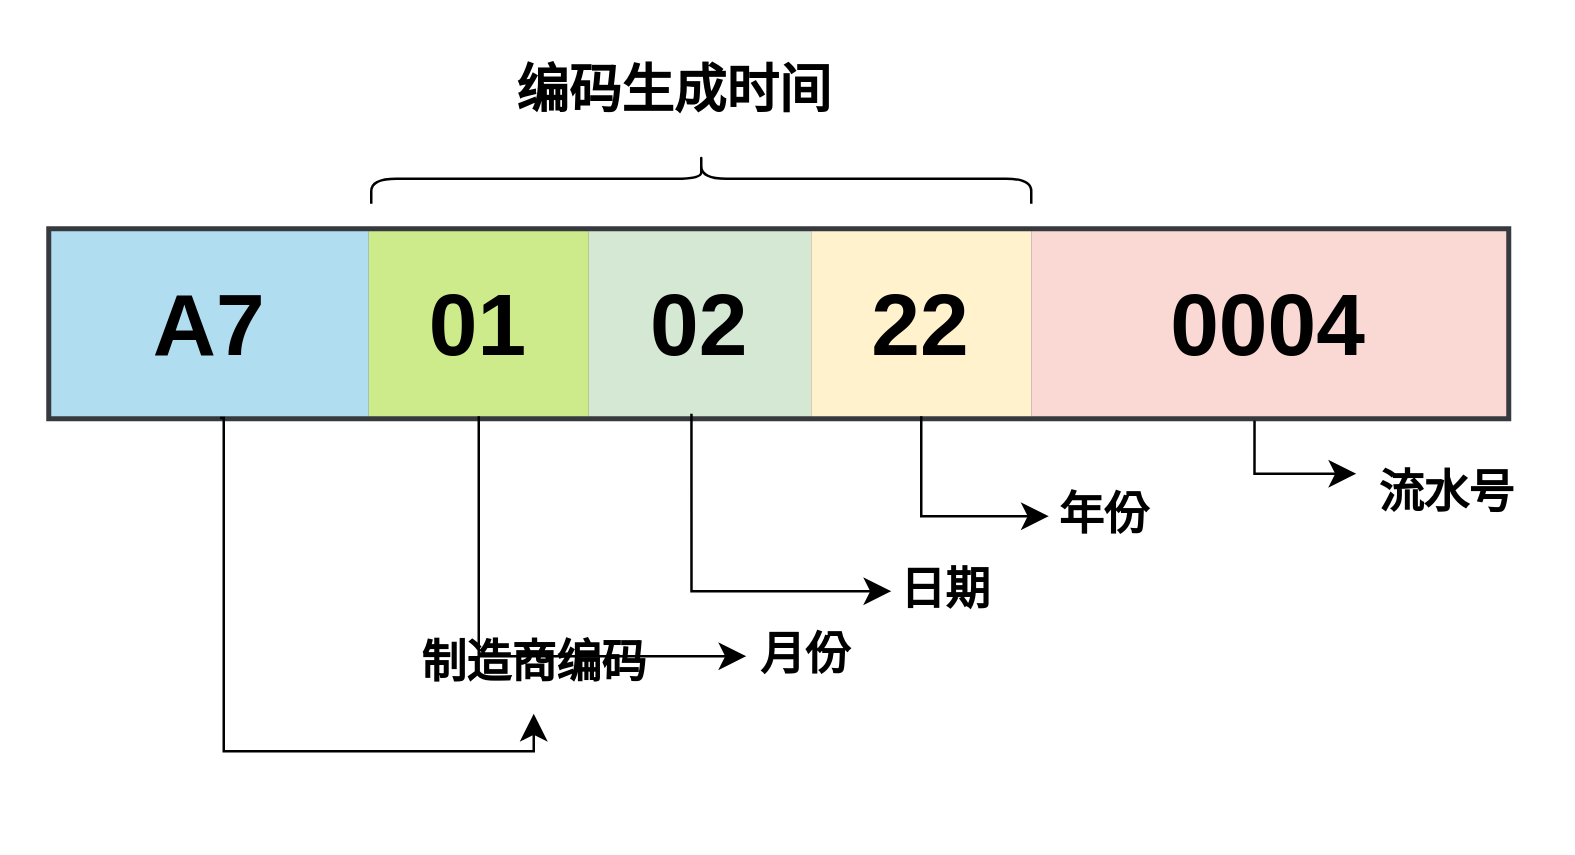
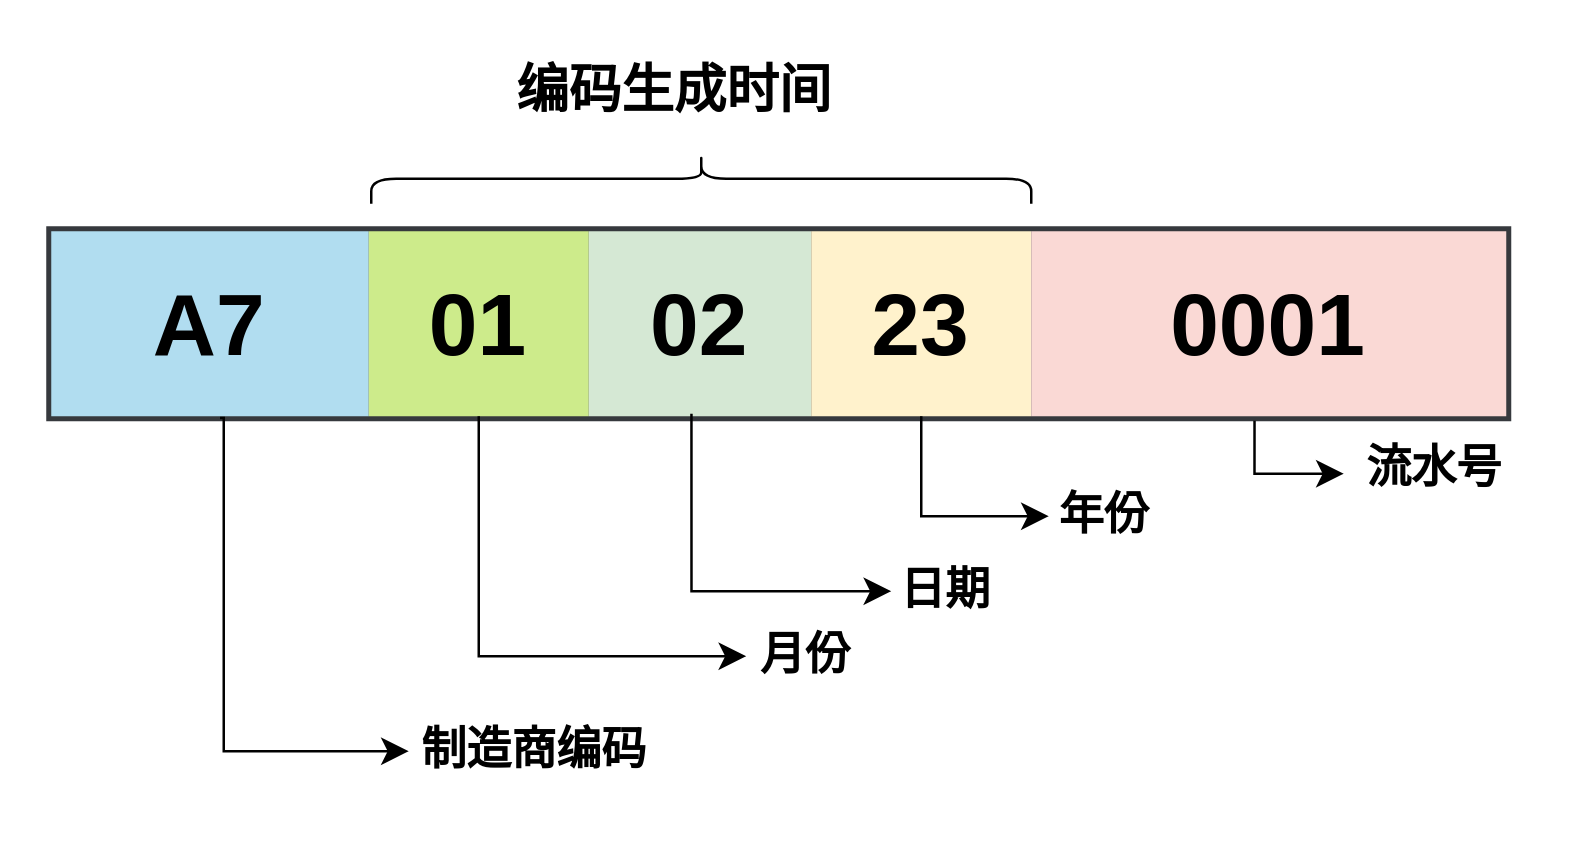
(921, 324) -> (921, 324)
(1269, 324) -> (1269, 324)
(1445, 493) -> (1433, 468)
(534, 664) -> (534, 751)
